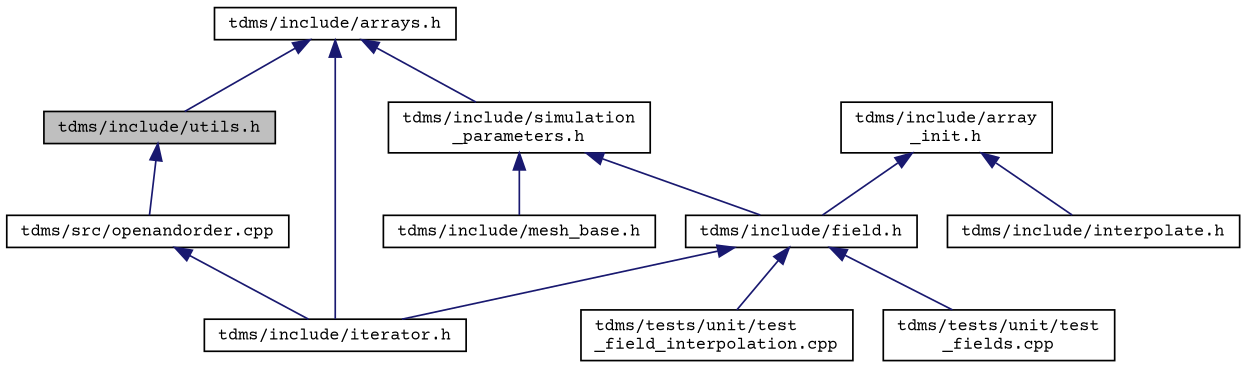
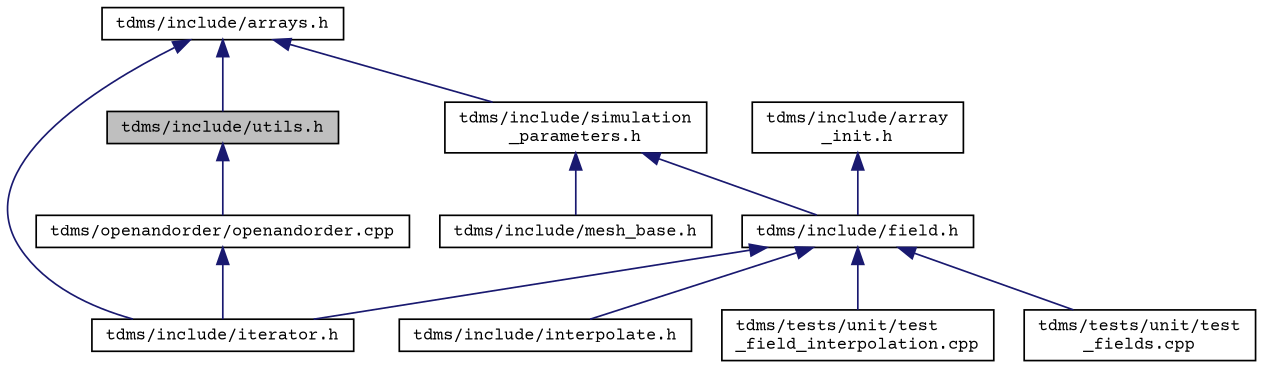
(1034, 189) -> (693, 286)
(148, 231) -> (223, 231)
